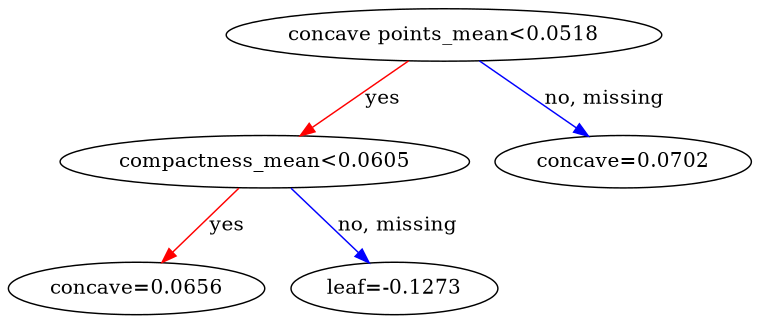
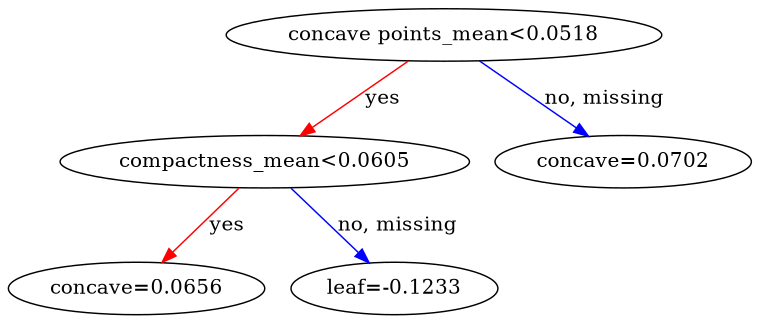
(394, 288) -> (394, 288)
